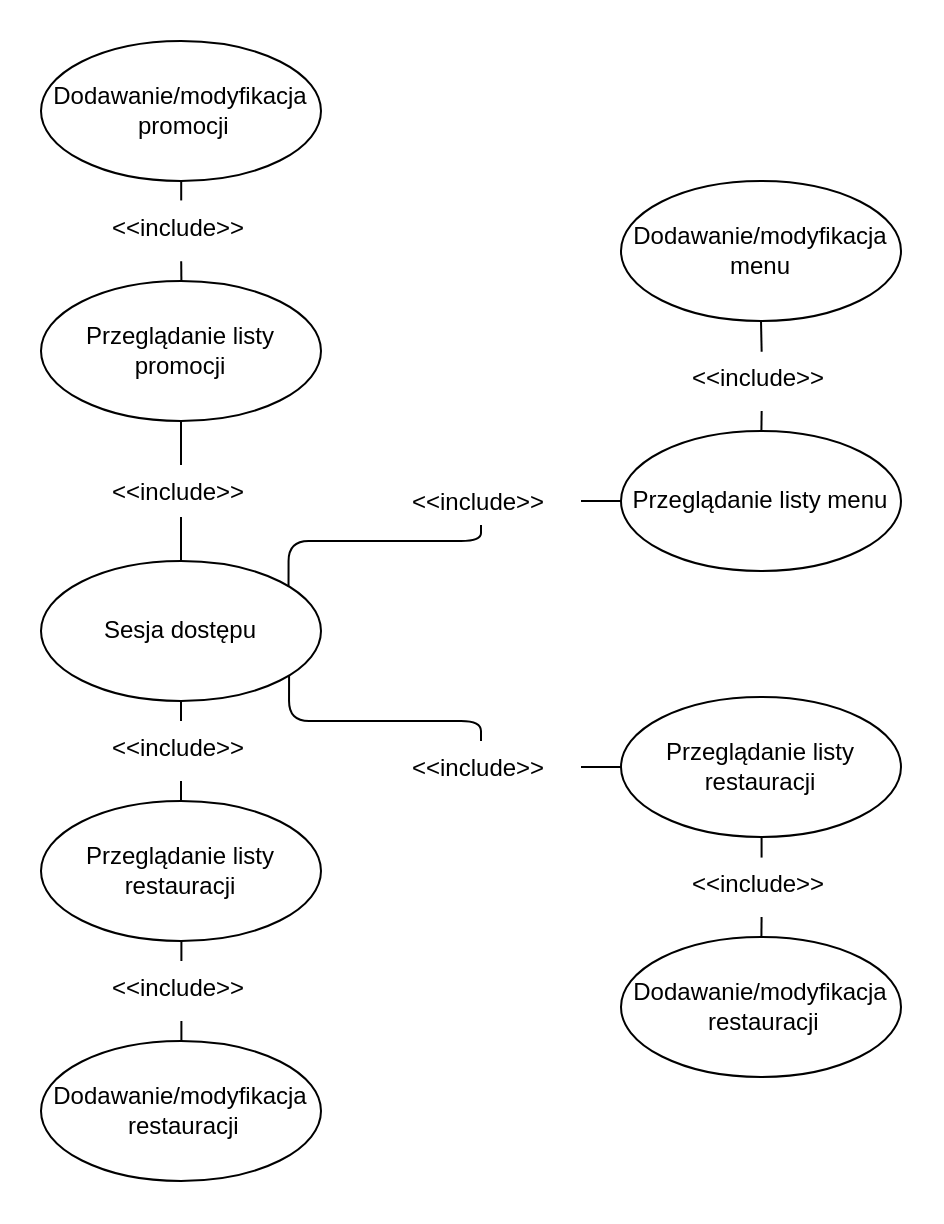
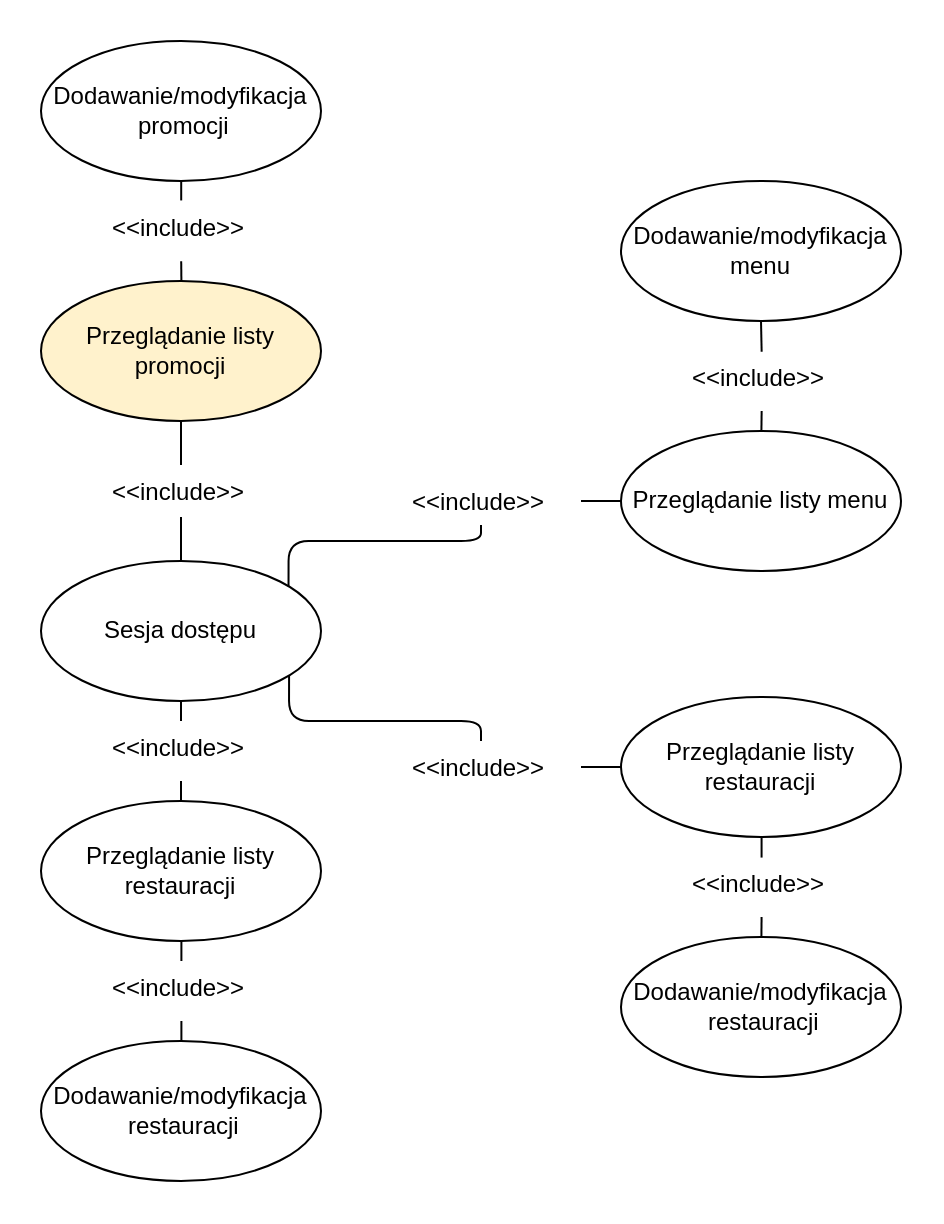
(181, 351) -> (181, 351)
